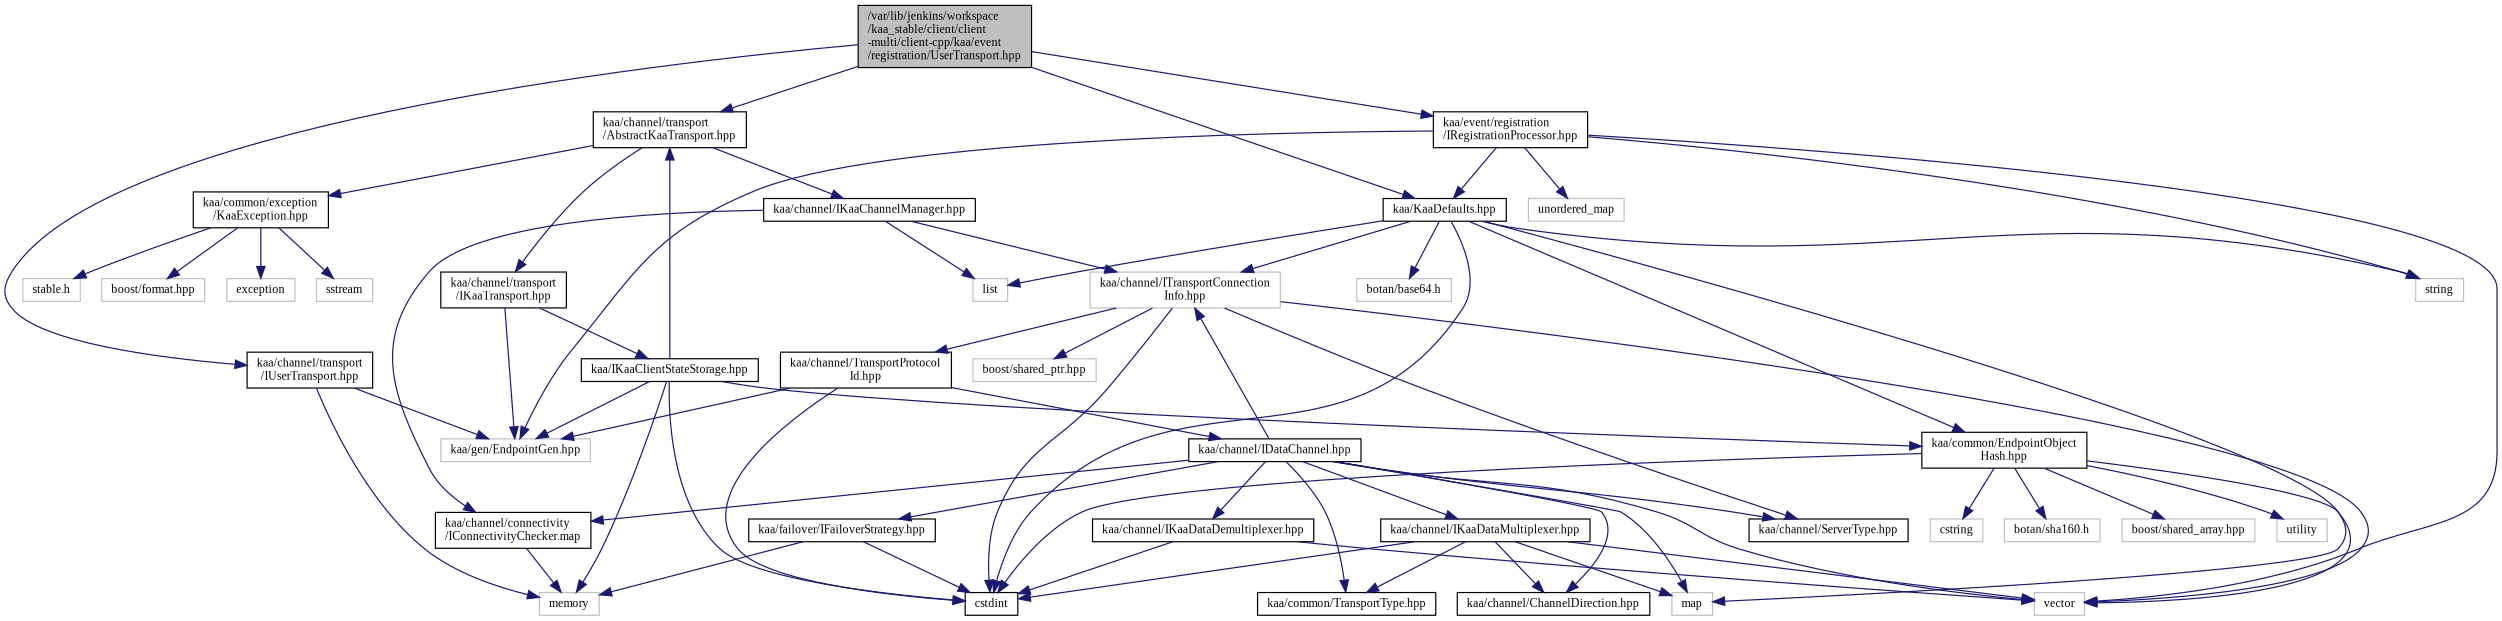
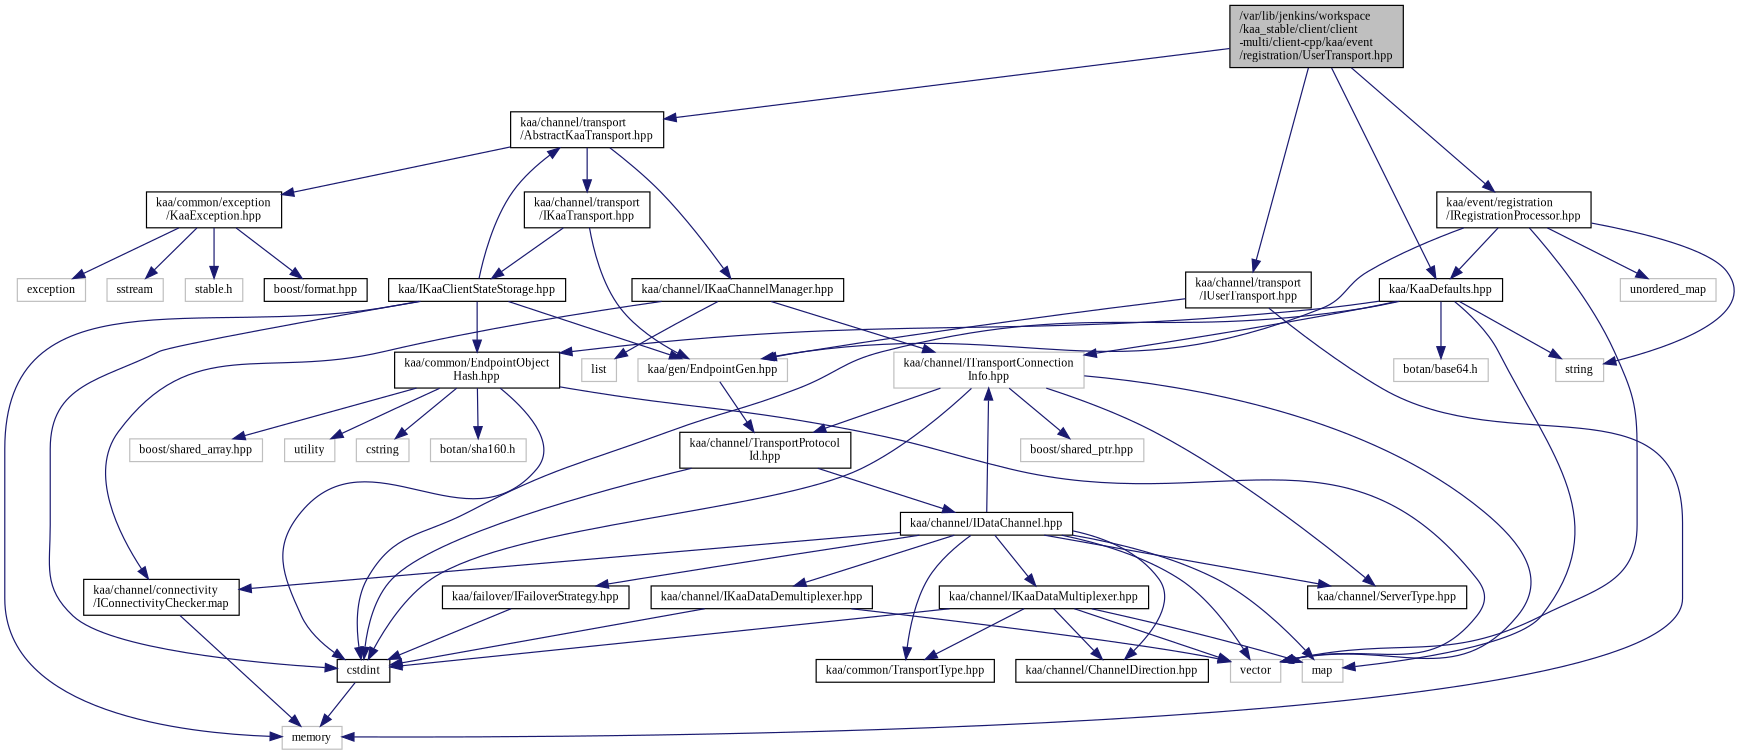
(1201, 250) -> none
(153, 290) -> (316, 290)
(682, 412) -> (733, 402)
(707, 567) -> (342, 700)
